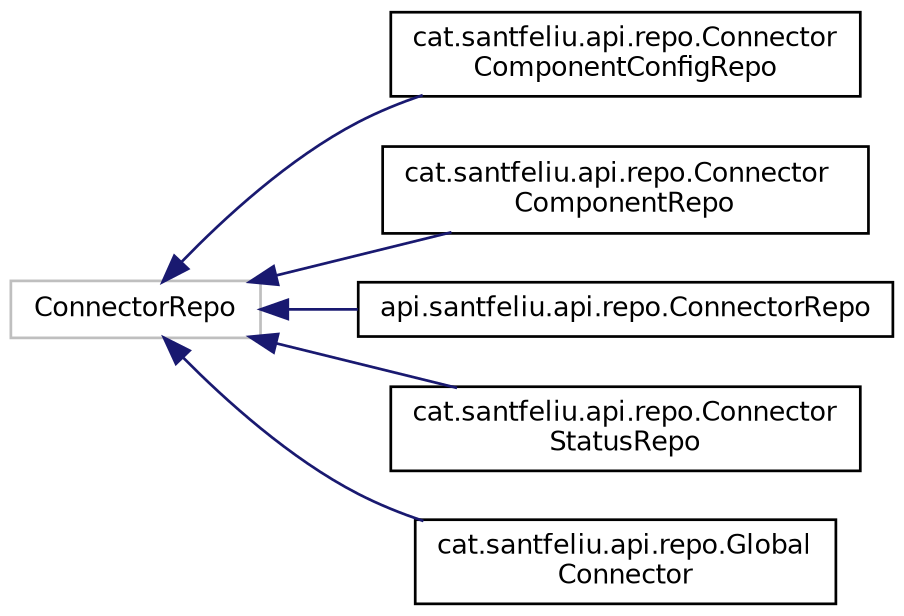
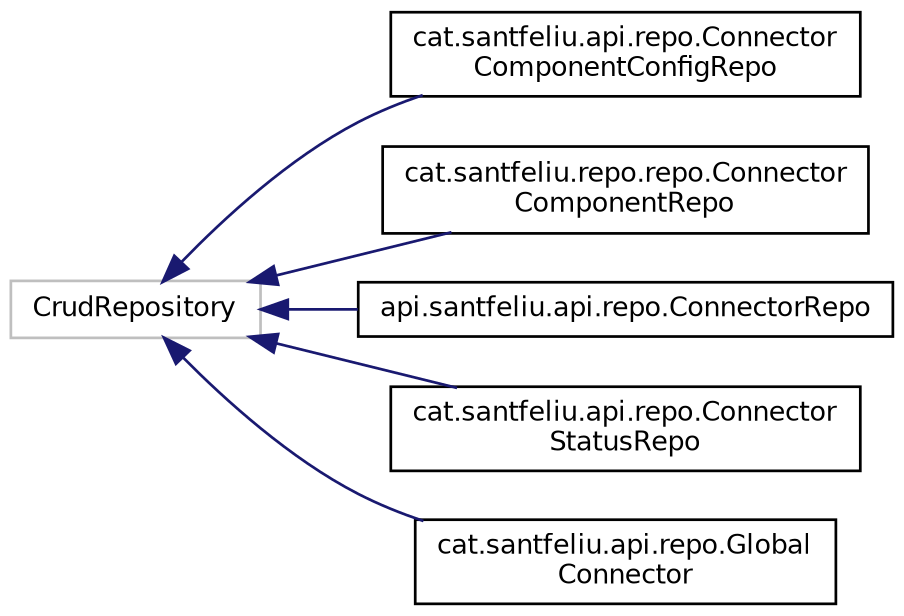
(626, 190) -> (626, 190)
(136, 309) -> (136, 309)
